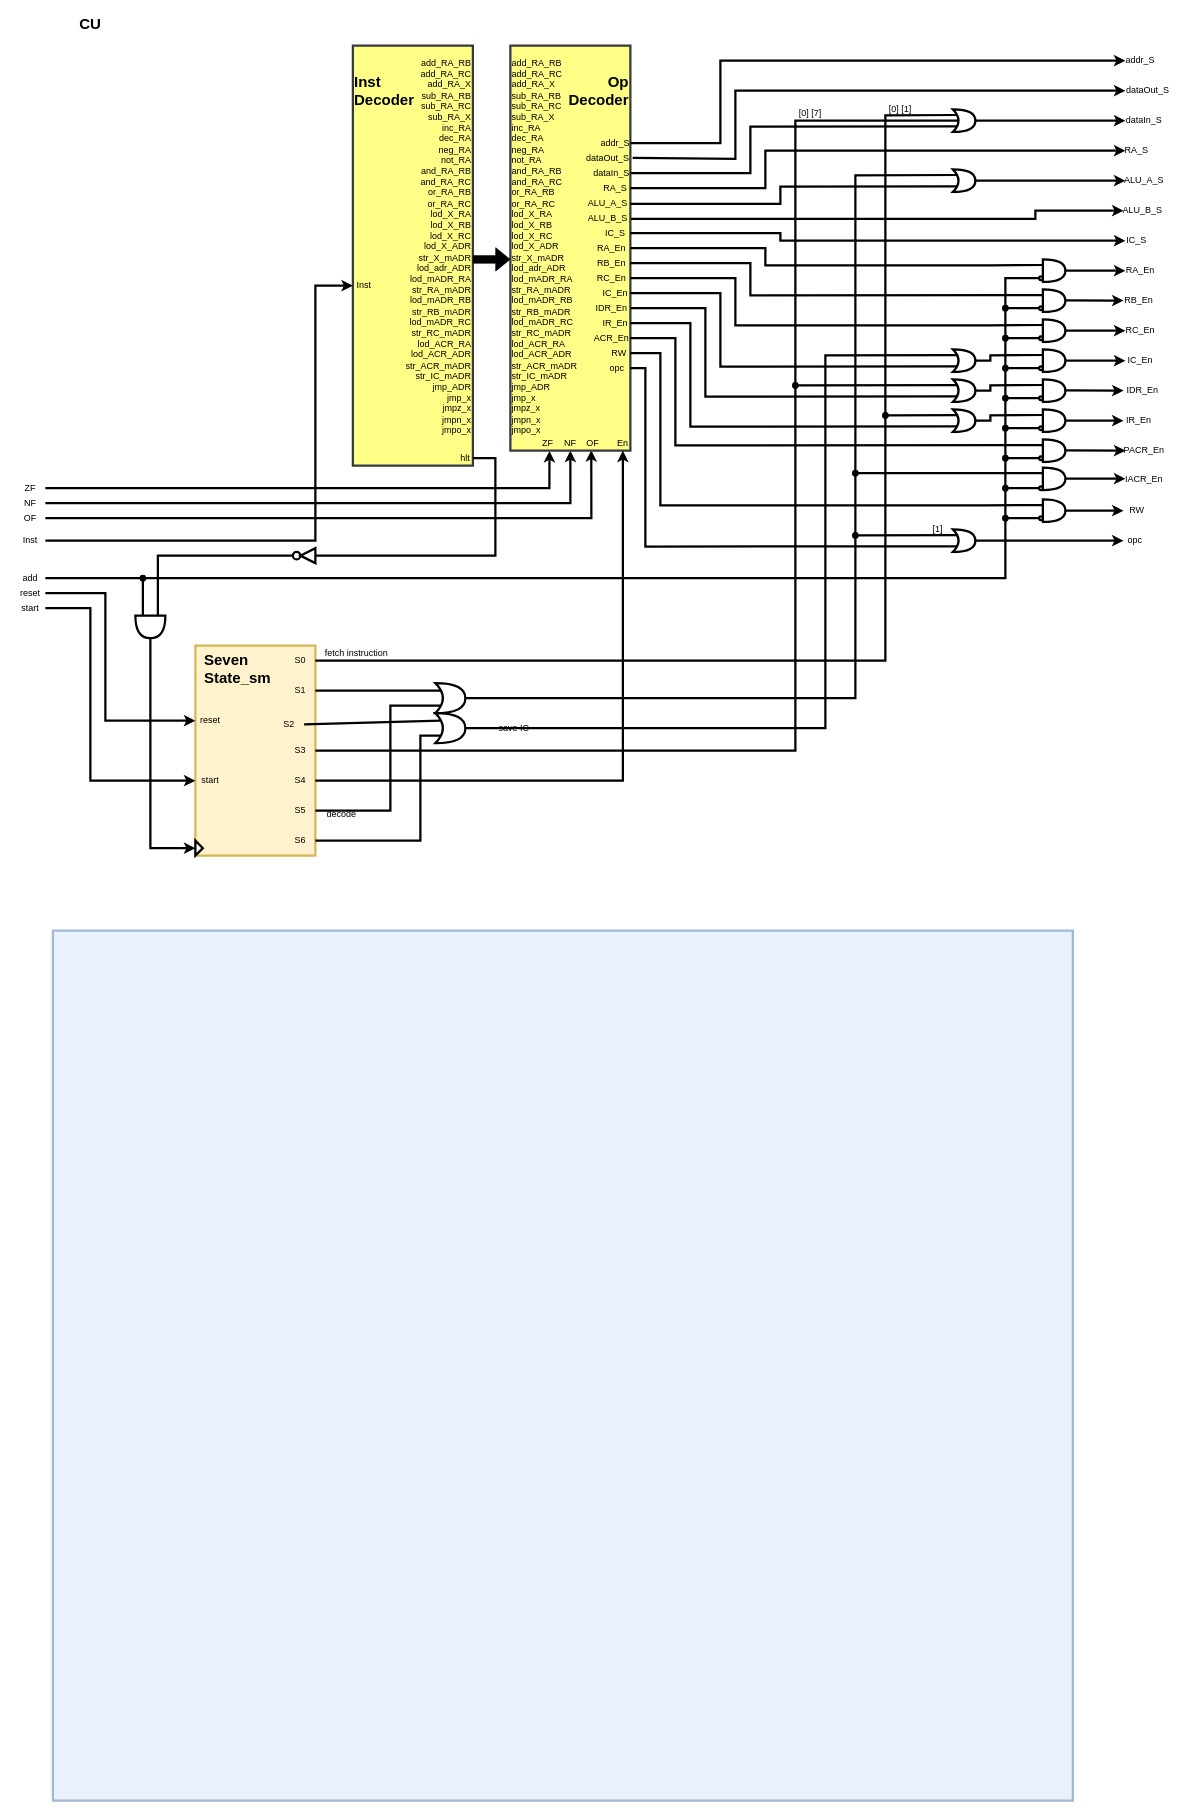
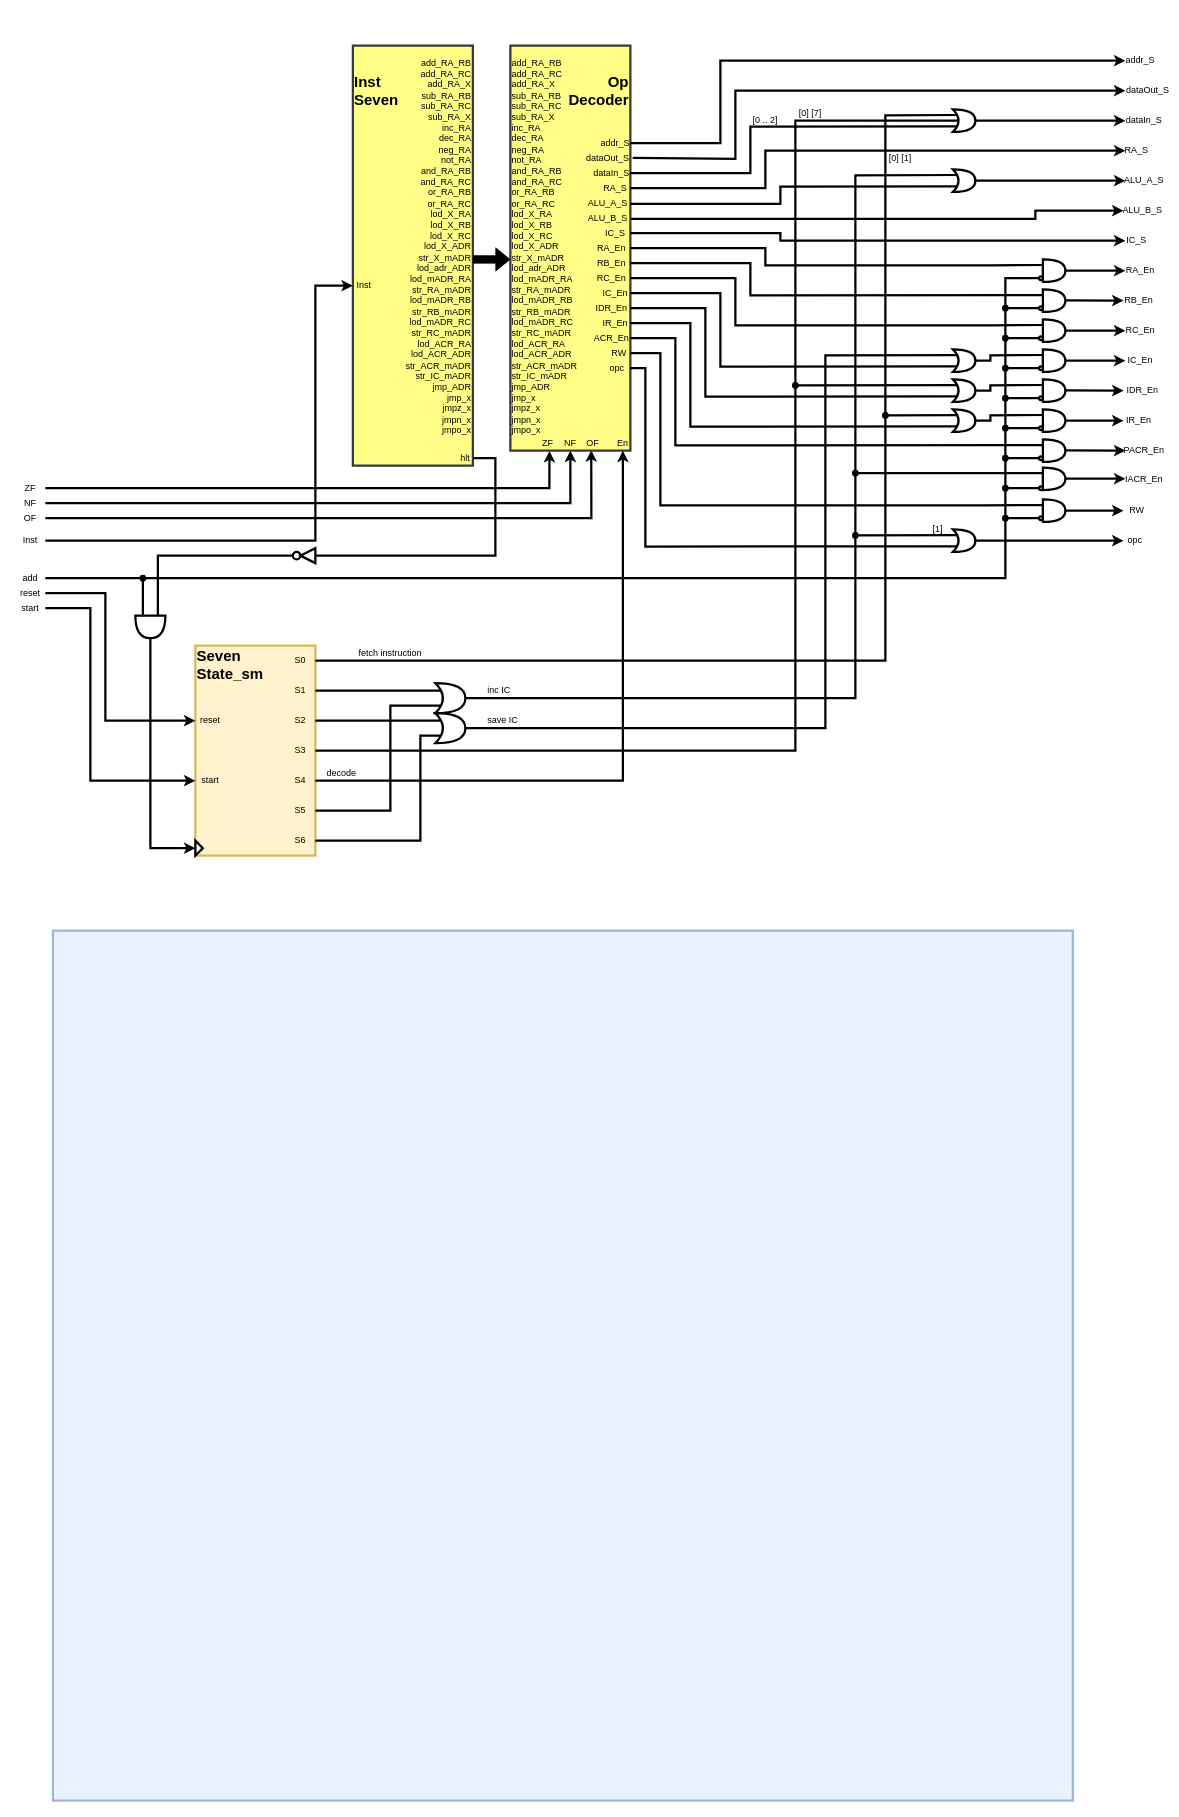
(90, 23) -> none
(384, 90) -> (375, 90)
(900, 109) -> (900, 158)
none -> (765, 120)
(357, 653) -> (390, 653)
(237, 668) -> (229, 664)
none -> (499, 690)
(289, 724) -> (300, 720)
(514, 728) -> (503, 720)
(342, 814) -> (342, 773)
